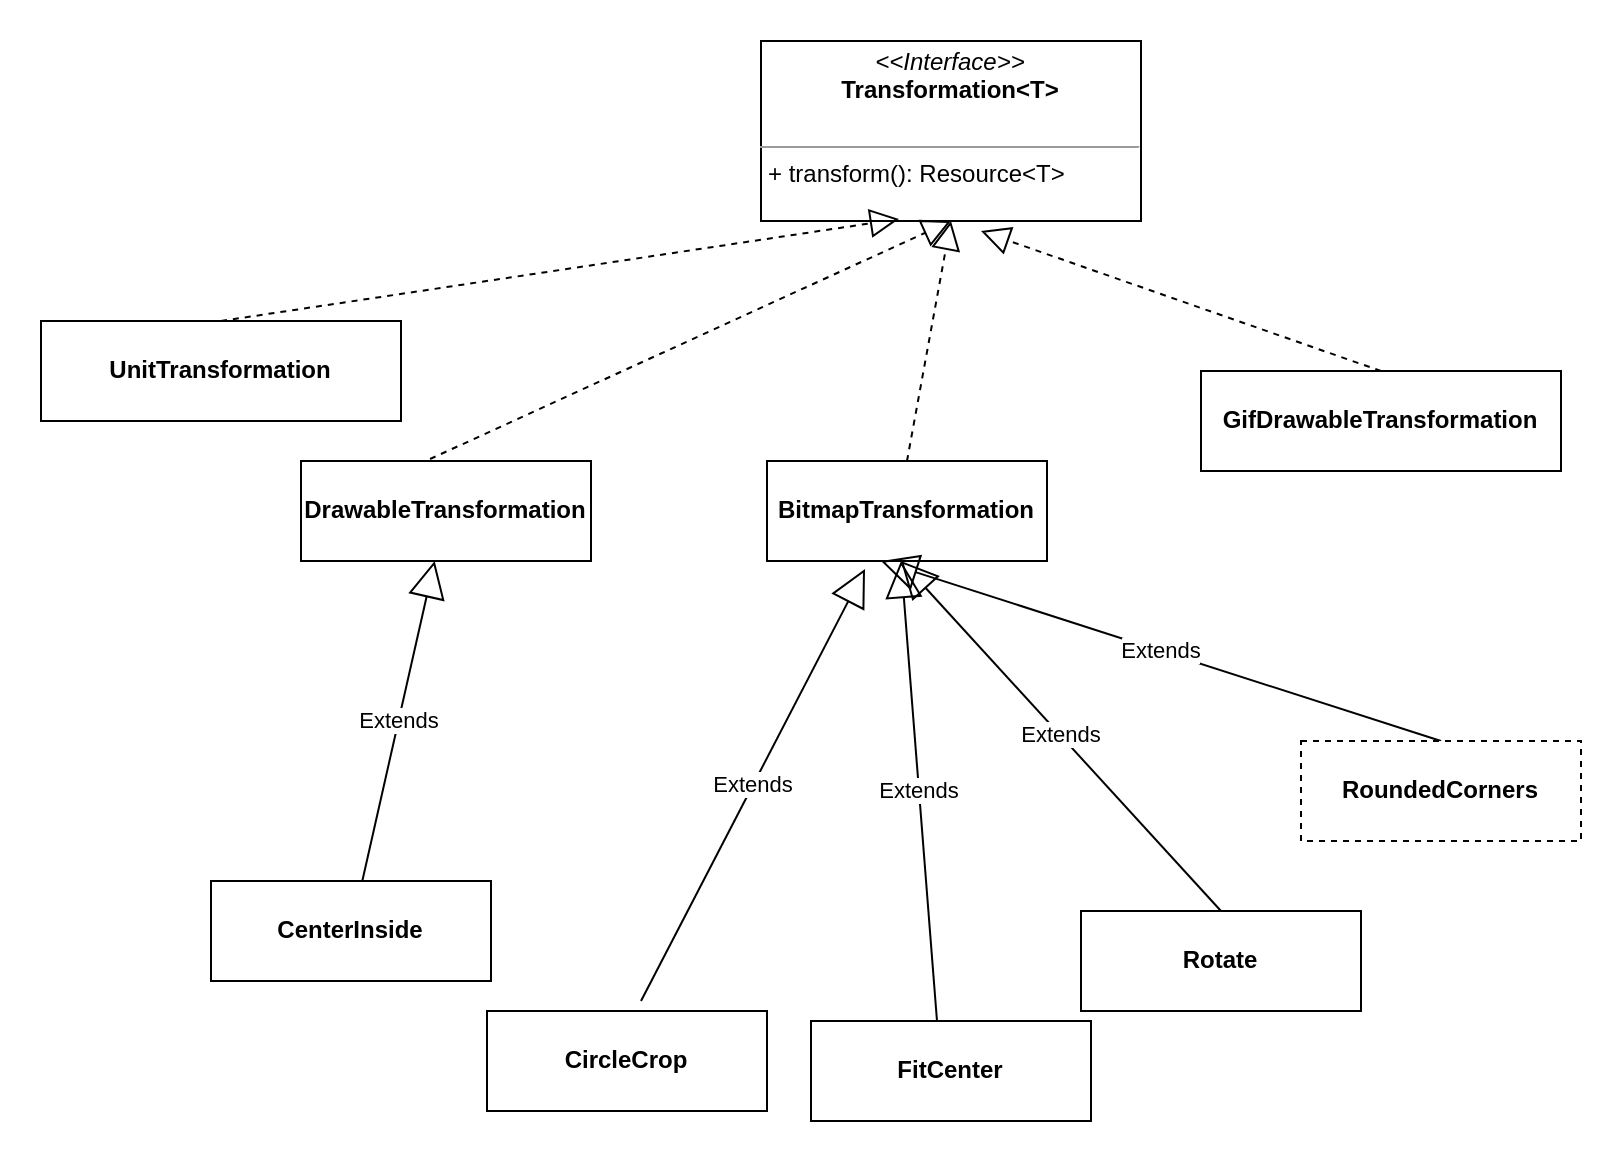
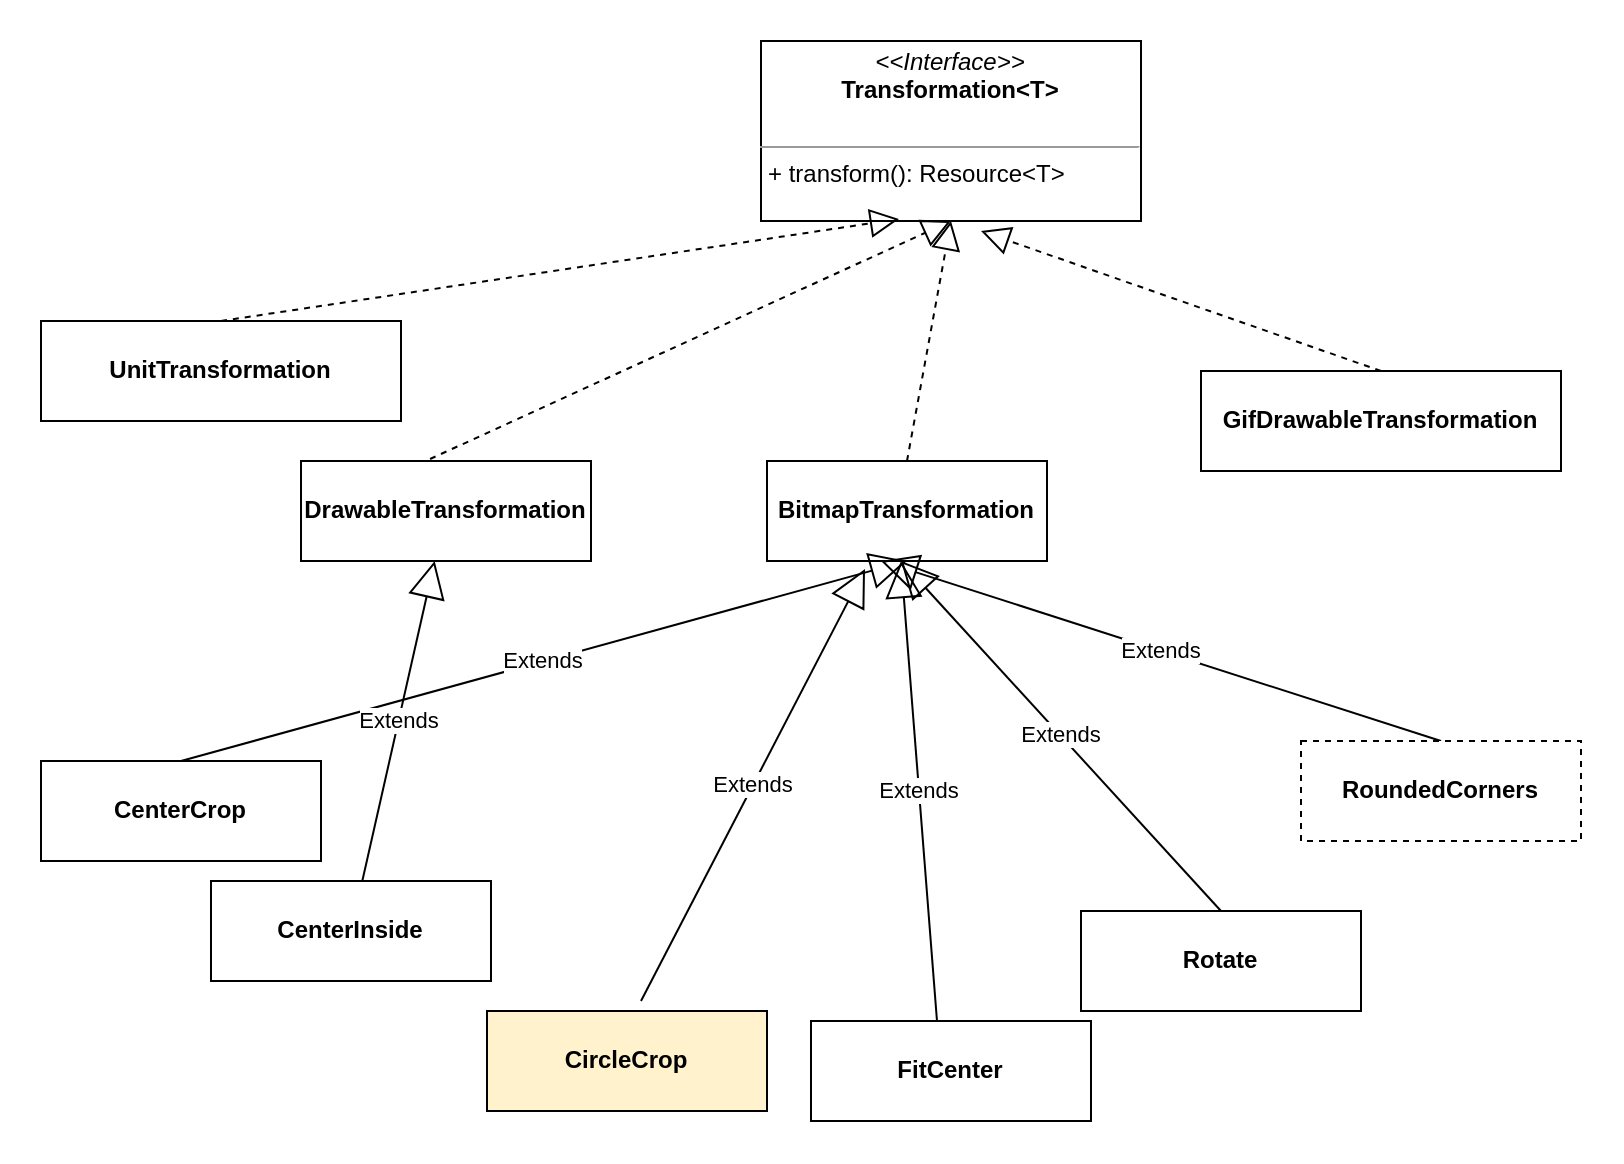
none -> (725, 611)
none -> (181, 811)
(627, 1061) -> (627, 1061)
